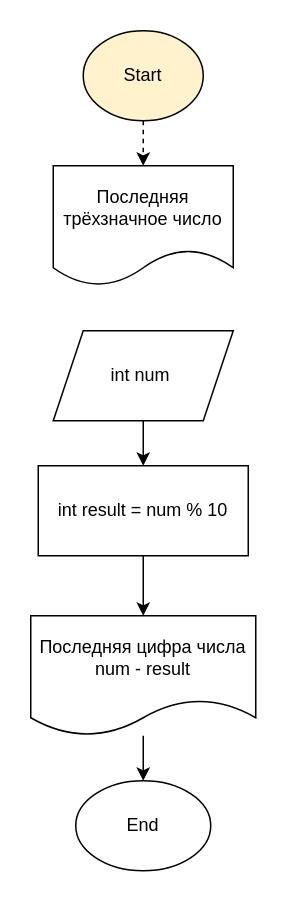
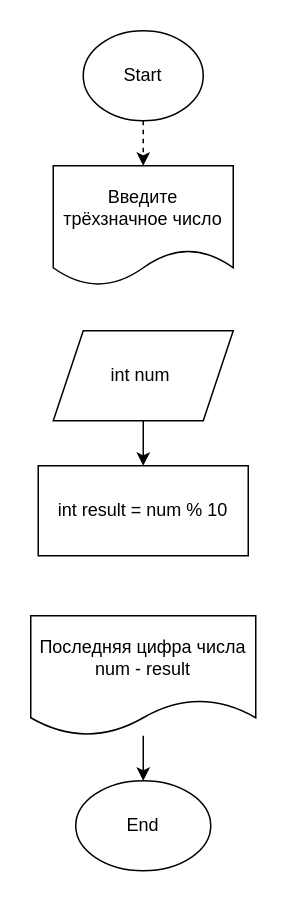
(143, 76) -> (143, 76)
(143, 208) -> (143, 208)
(143, 581) -> none
